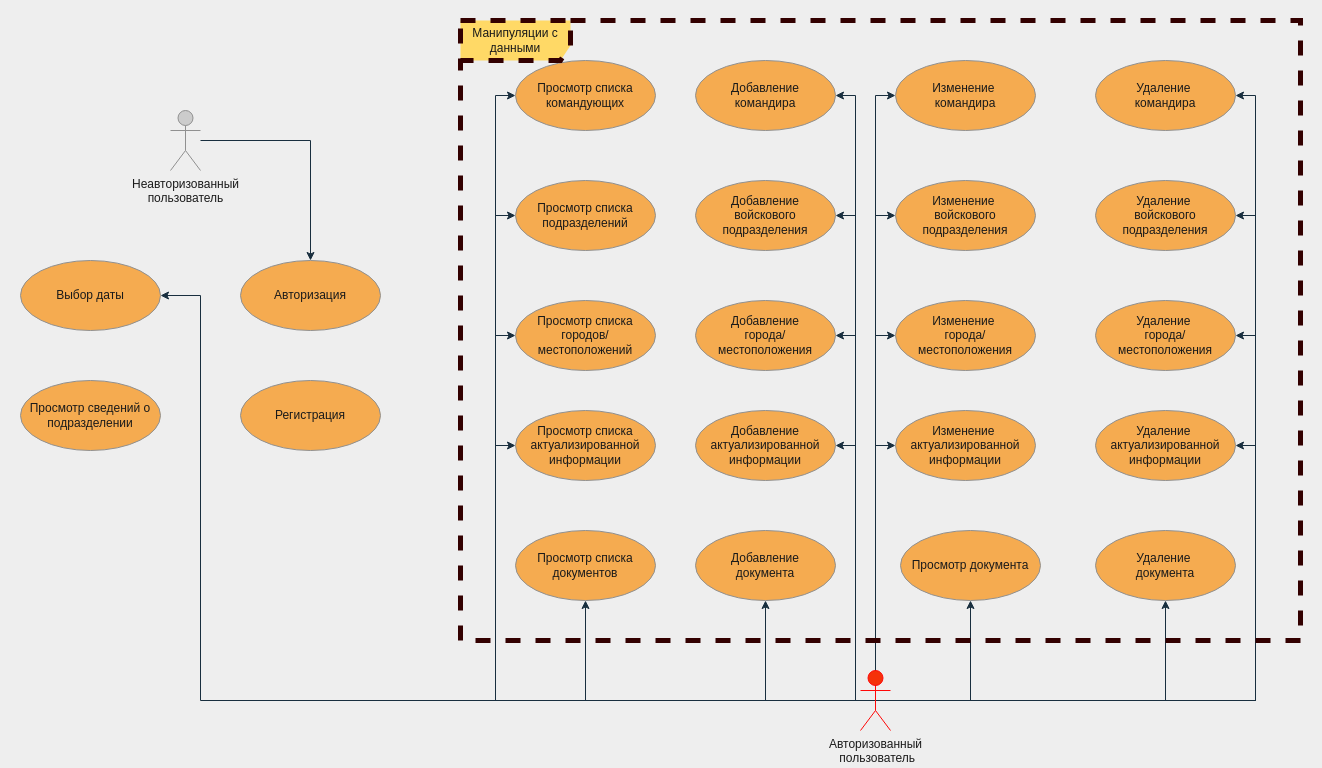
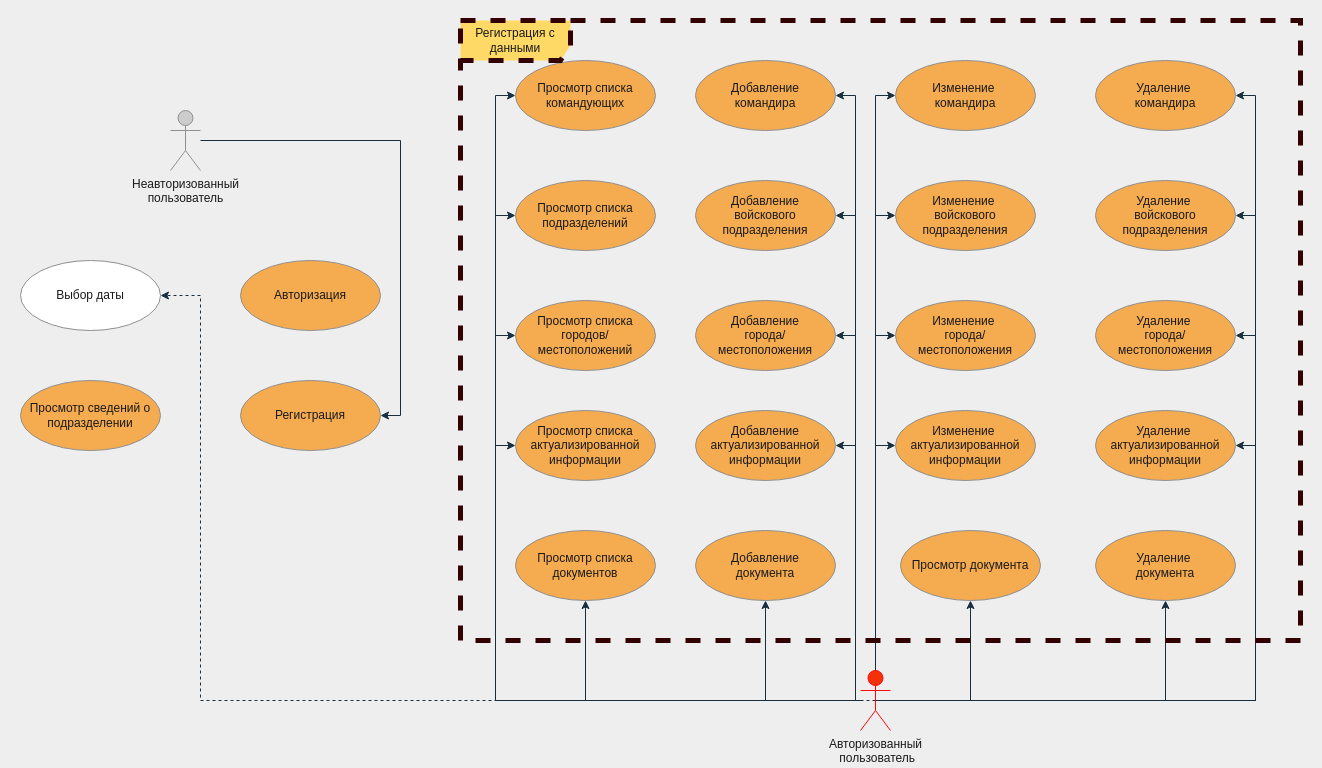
(516, 41) -> (516, 41)
(311, 196) -> (401, 238)
(91, 296) -> (91, 296)
(201, 629) -> (201, 629)
